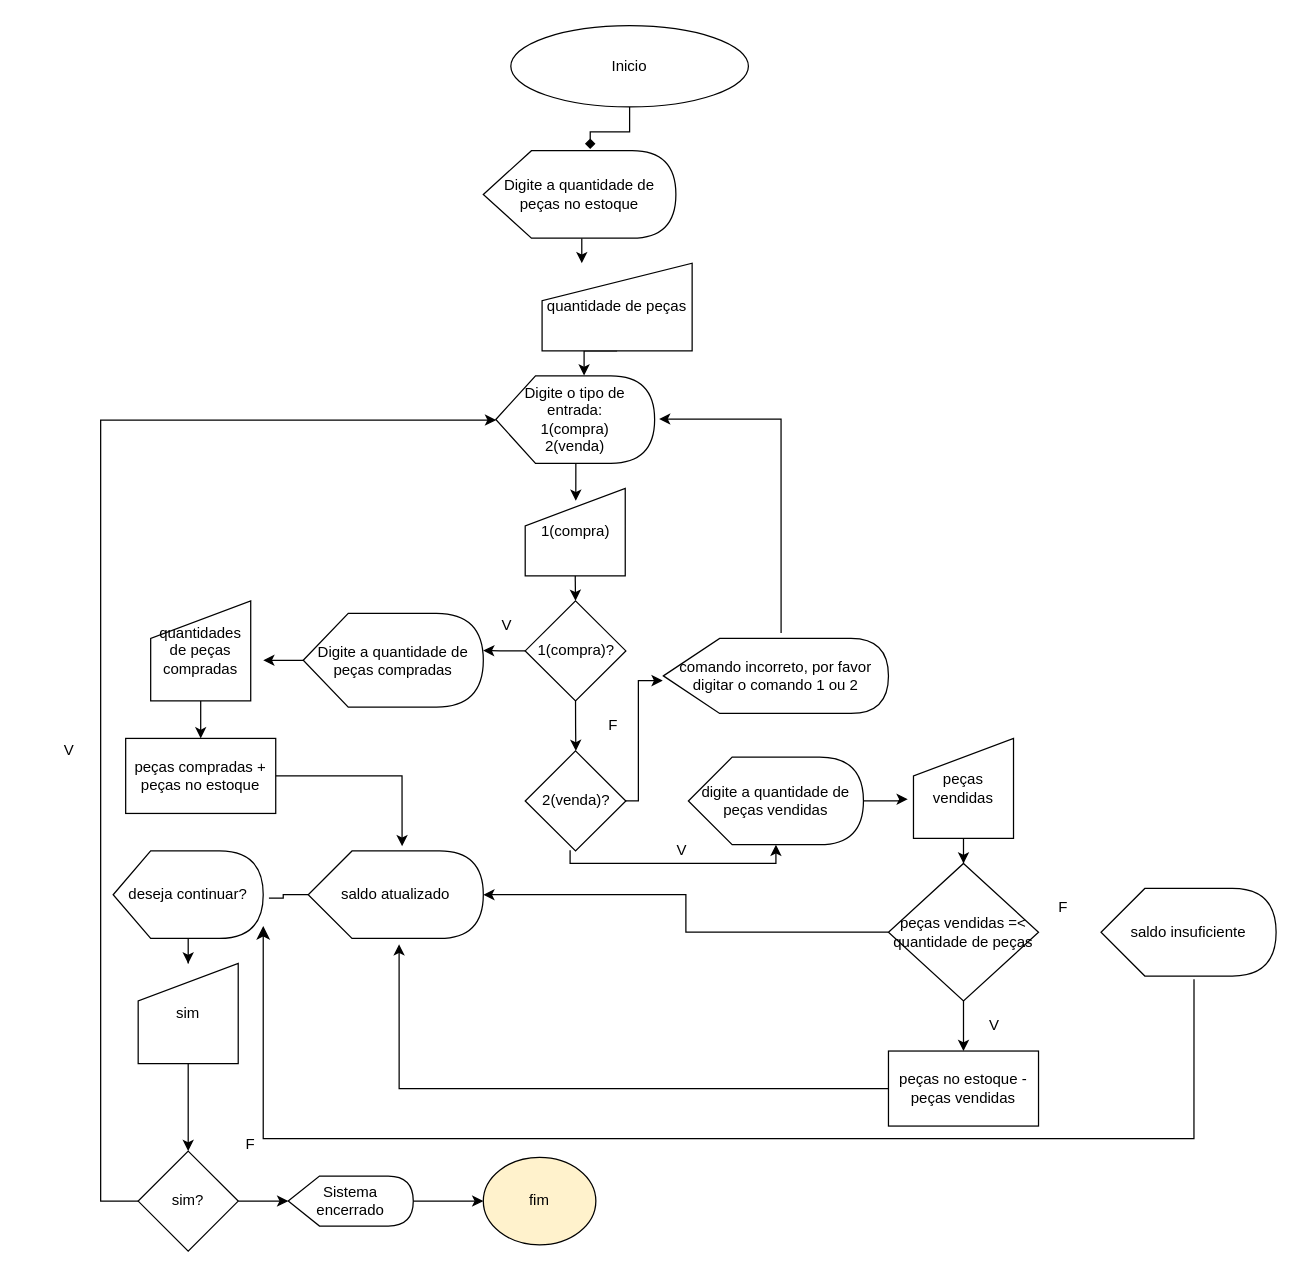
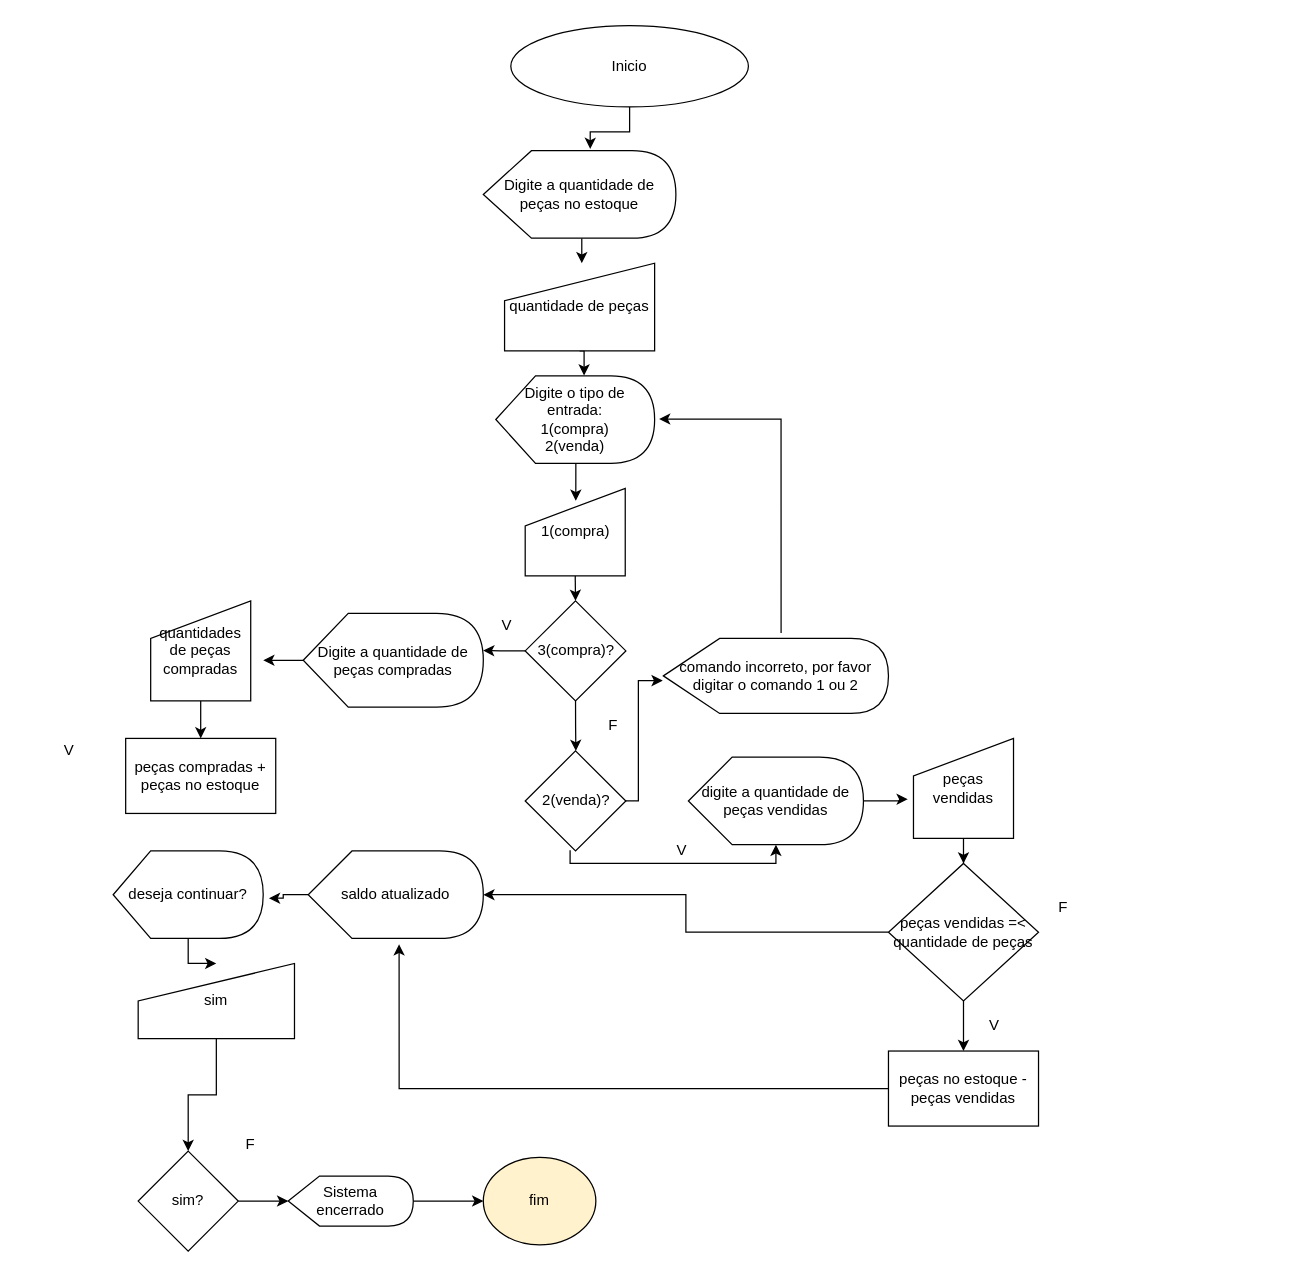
(590, 138) -> (590, 139)
(617, 307) -> (579, 307)
(101, 635) -> none
(576, 651) -> (576, 651)
(370, 776) -> none
(275, 898) -> (279, 898)
(1188, 932) -> none
(188, 1013) -> (216, 1001)
(707, 1138) -> none
